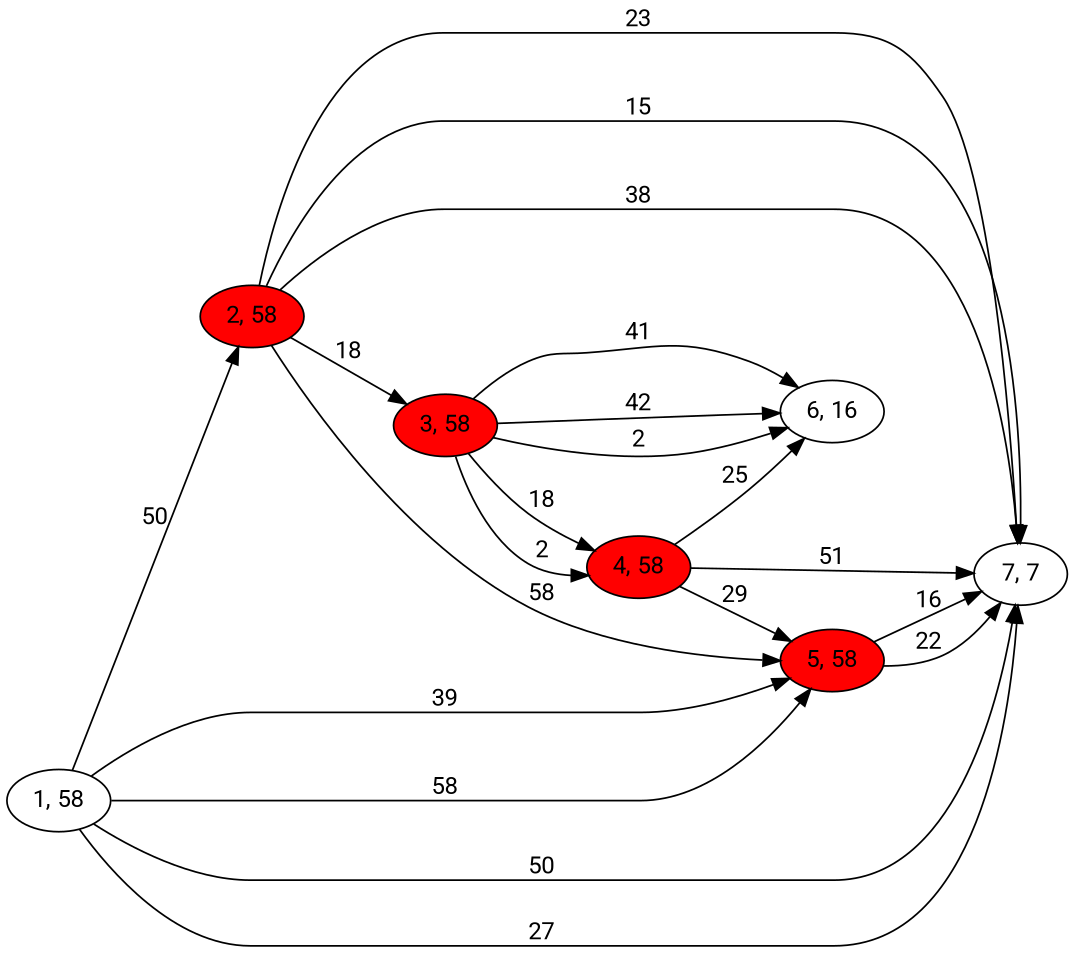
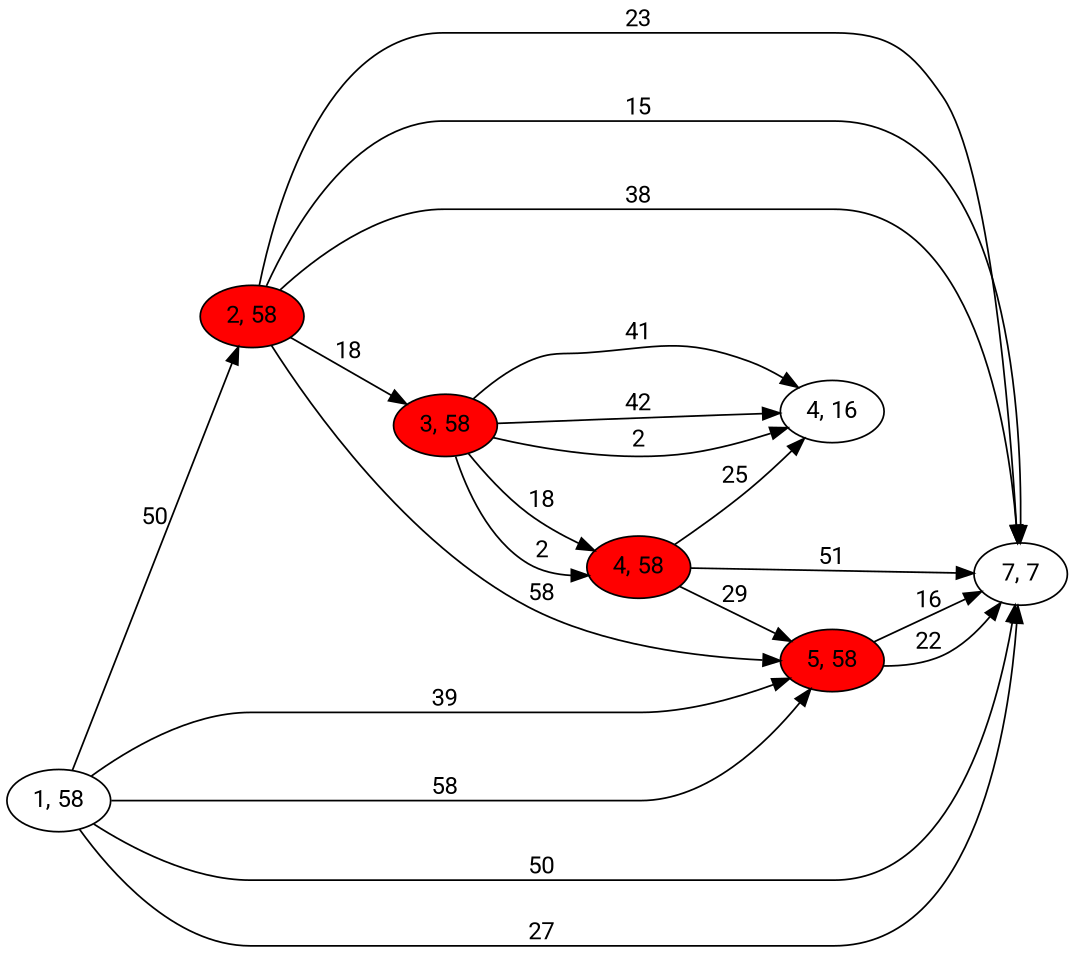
(832, 412) -> (832, 412)
